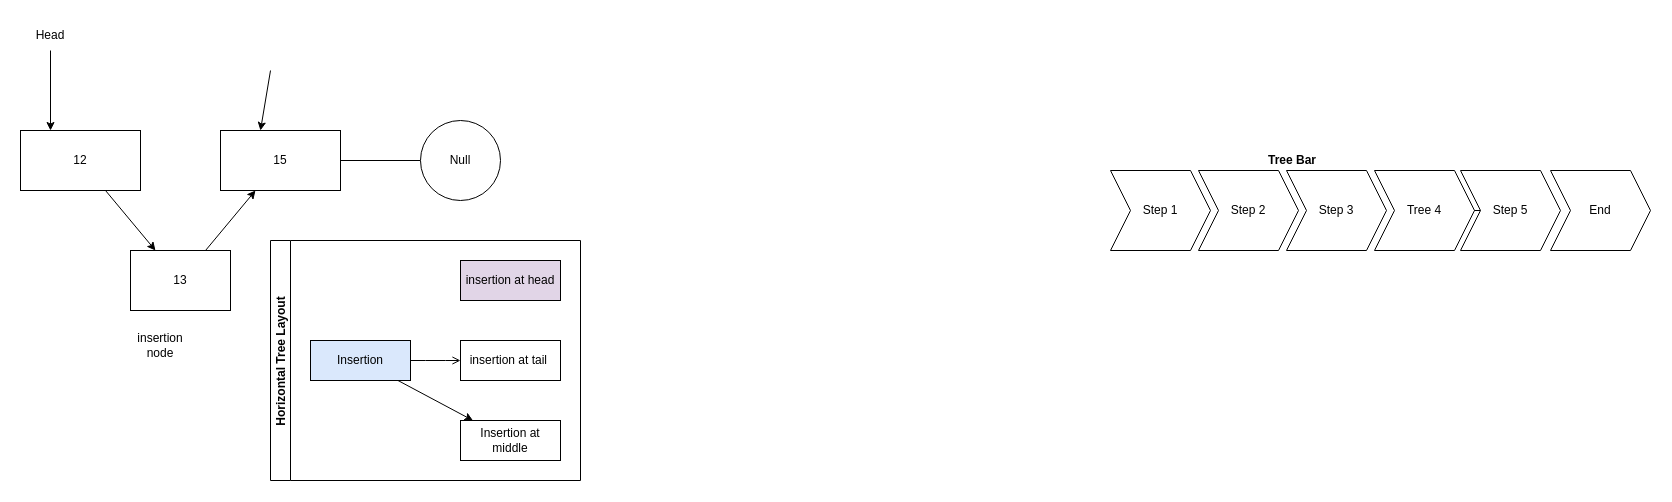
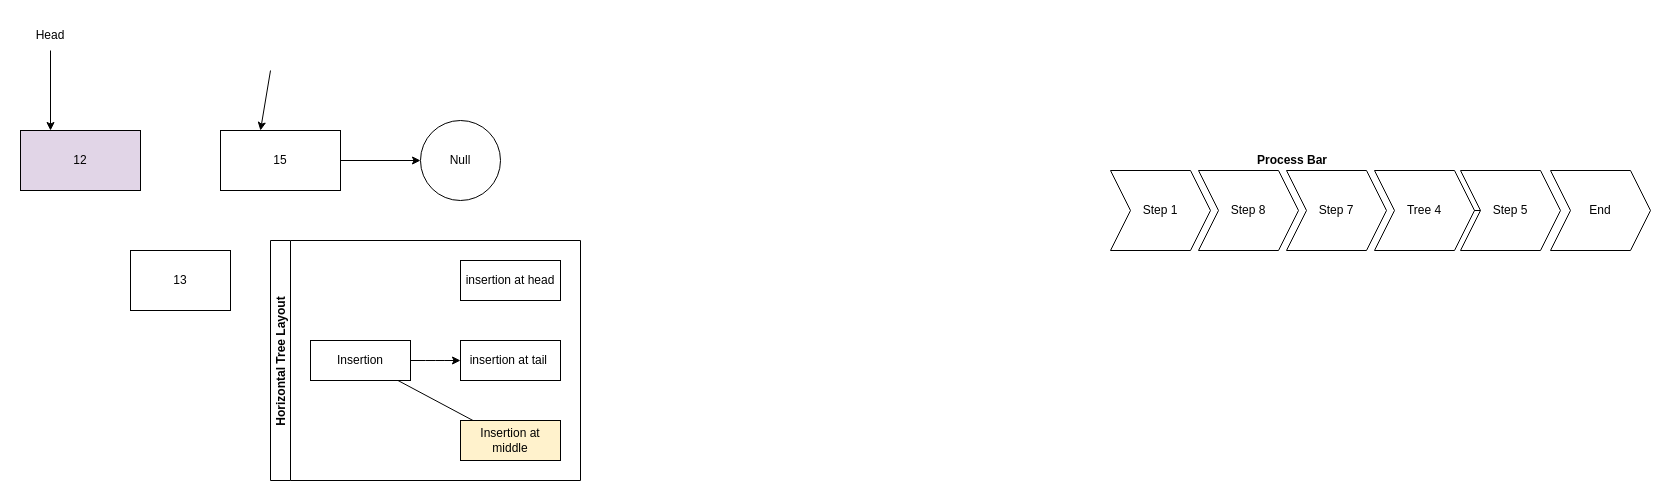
(81, 161) -> (81, 161)
(415, 161) -> (412, 161)
(1293, 161) -> (1293, 161)
(1249, 211) -> (1249, 211)
(1337, 211) -> (1337, 211)
(128, 218) -> none
(228, 223) -> none
(511, 281) -> (511, 281)
(161, 346) -> none
(361, 361) -> (361, 361)
(454, 361) -> (452, 361)
(466, 417) -> (468, 418)
(511, 441) -> (511, 441)
